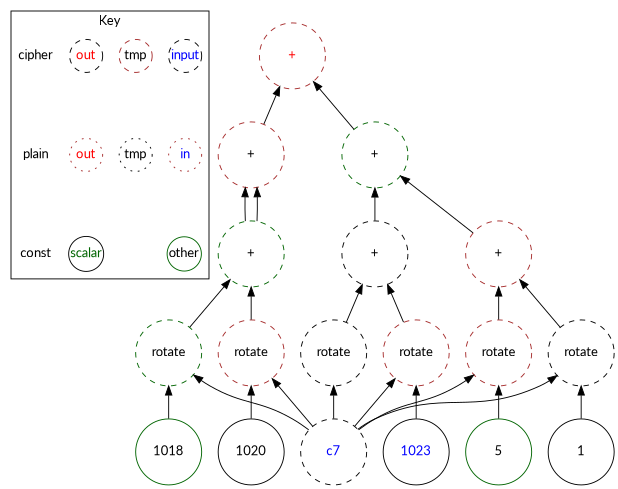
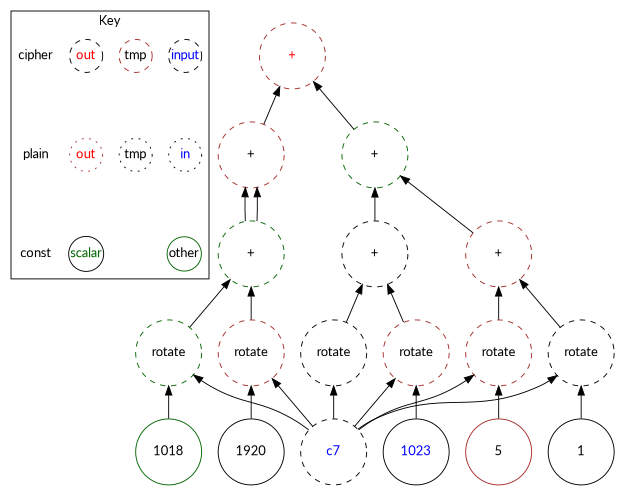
(185, 155) -> (185, 155)
(251, 452) -> (251, 452)
(499, 452) -> (499, 452)
